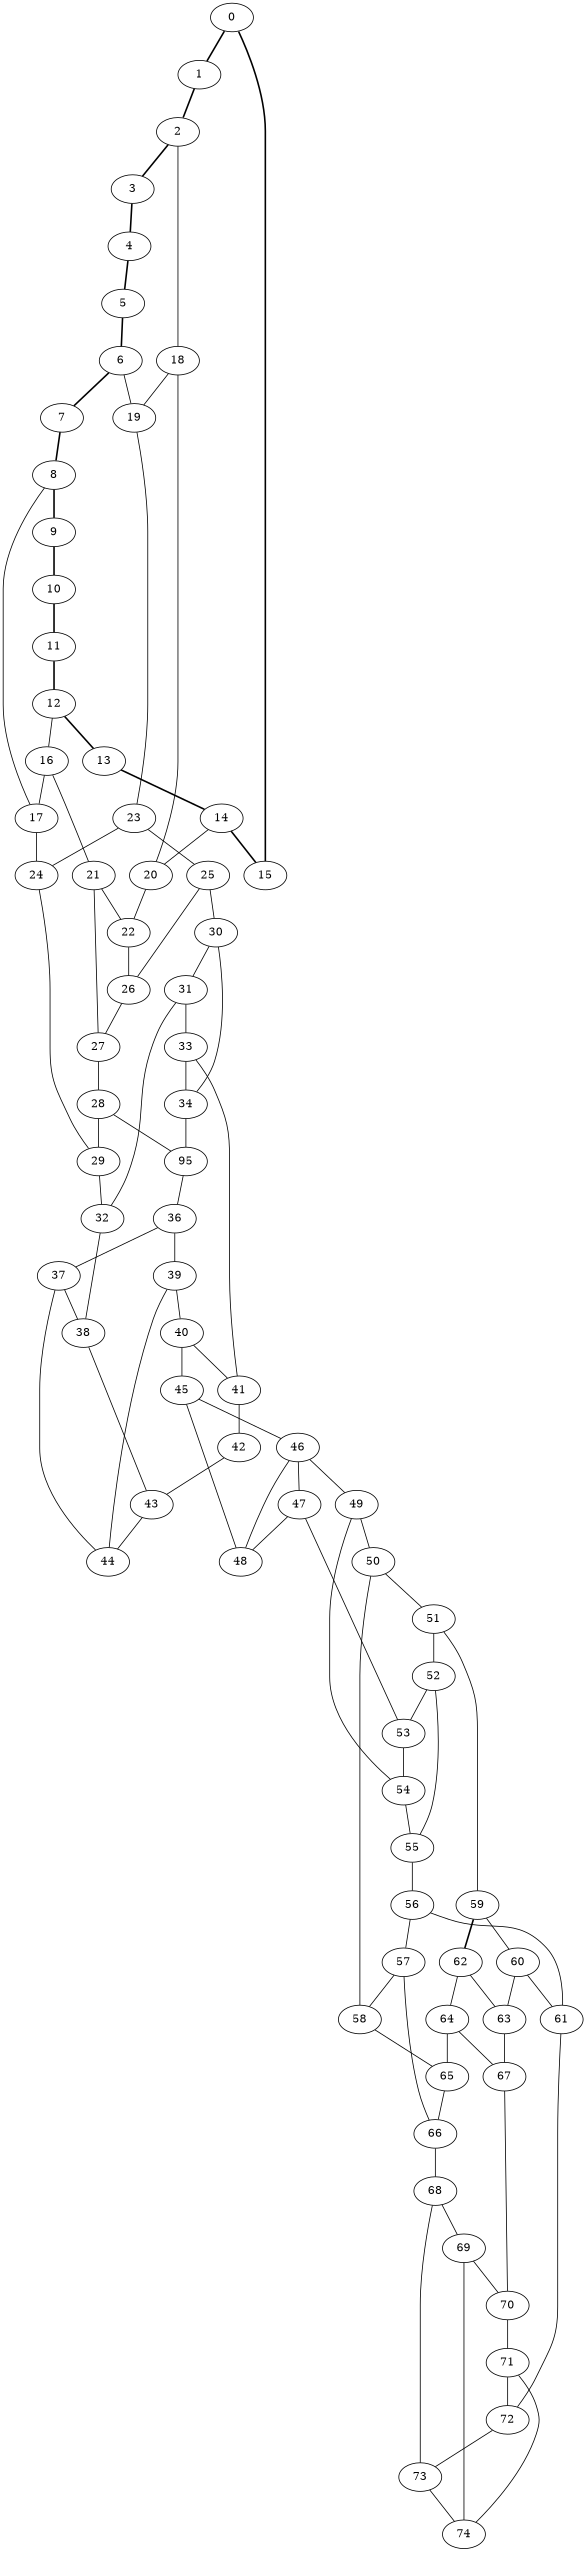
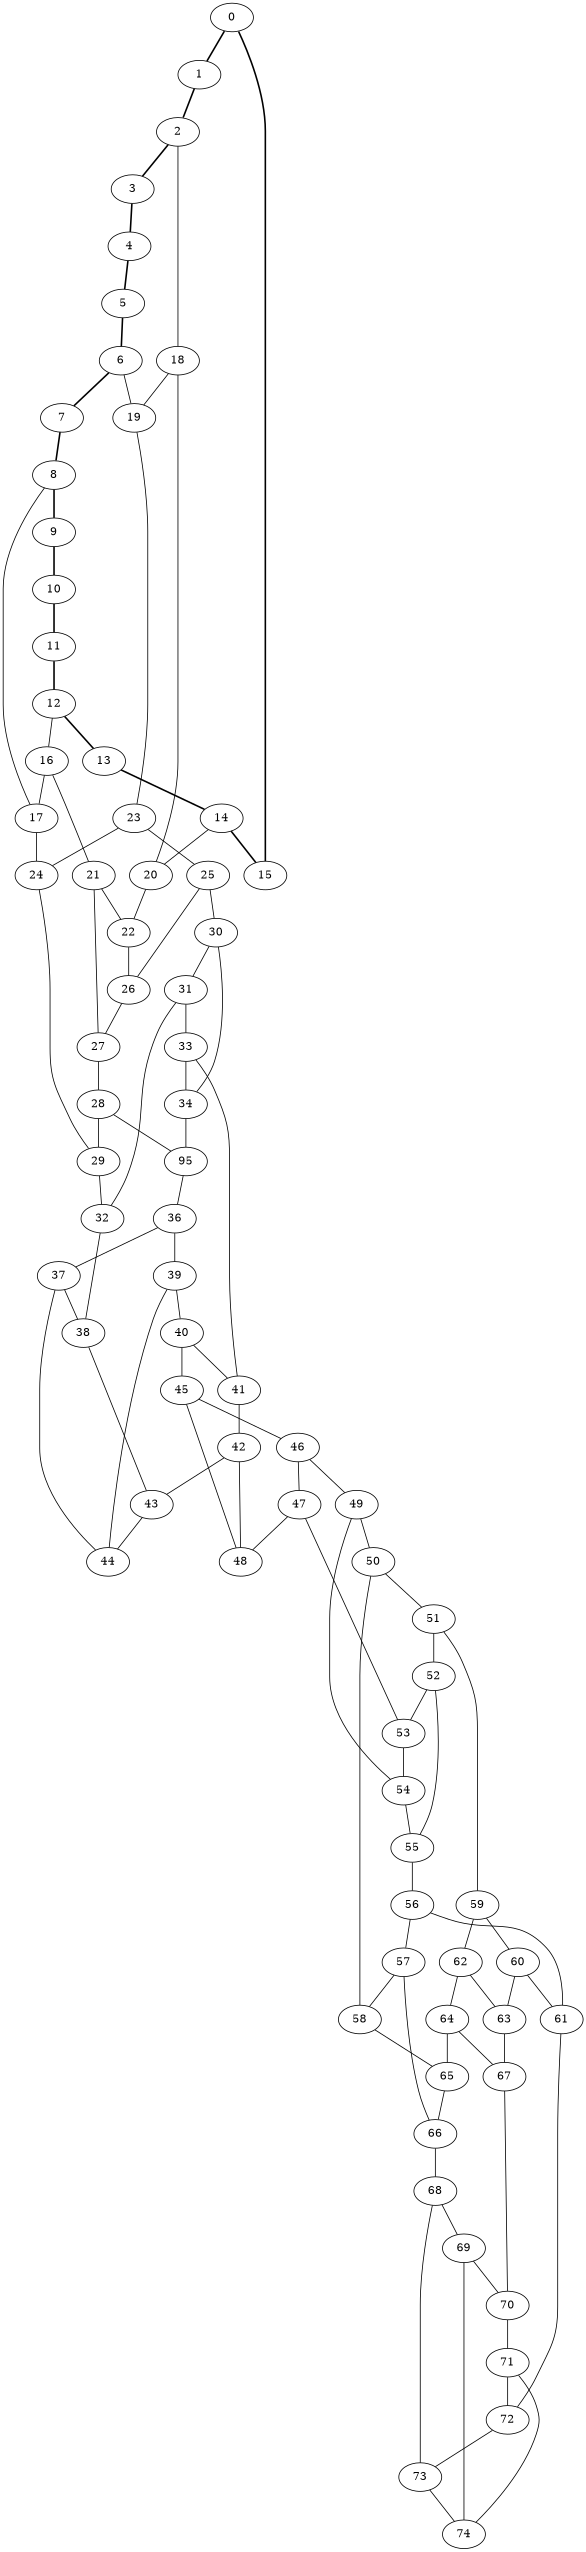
(265, 1503) -> (240, 1505)
(469, 1934) -> (469, 1934)
